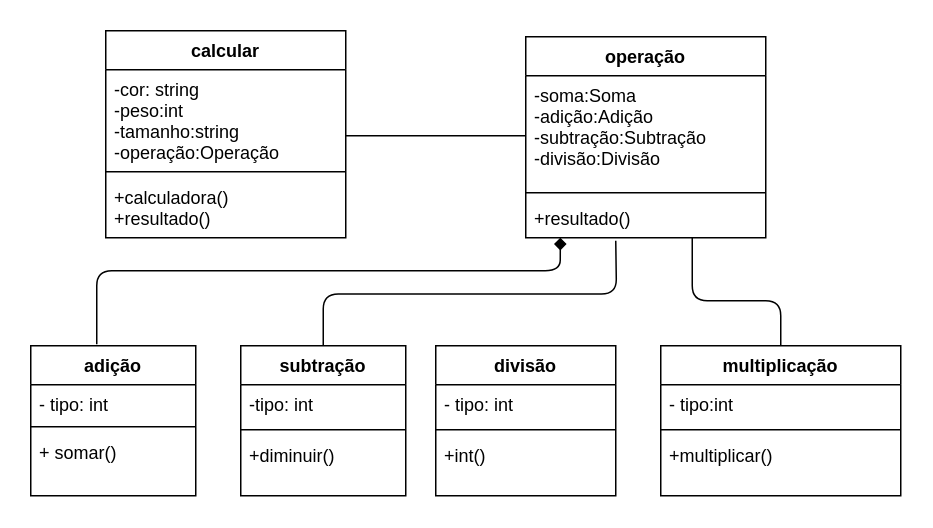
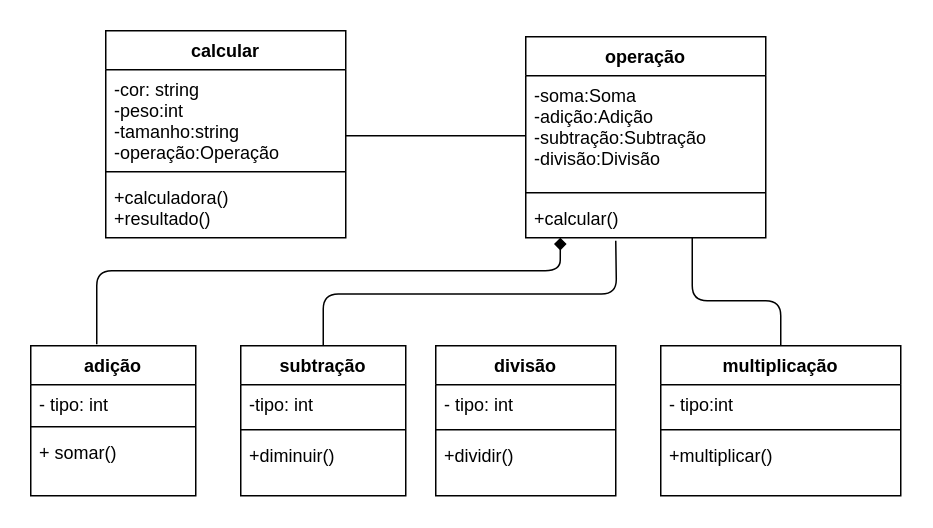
(592, 219) -> (585, 219)
(472, 456) -> (487, 456)
